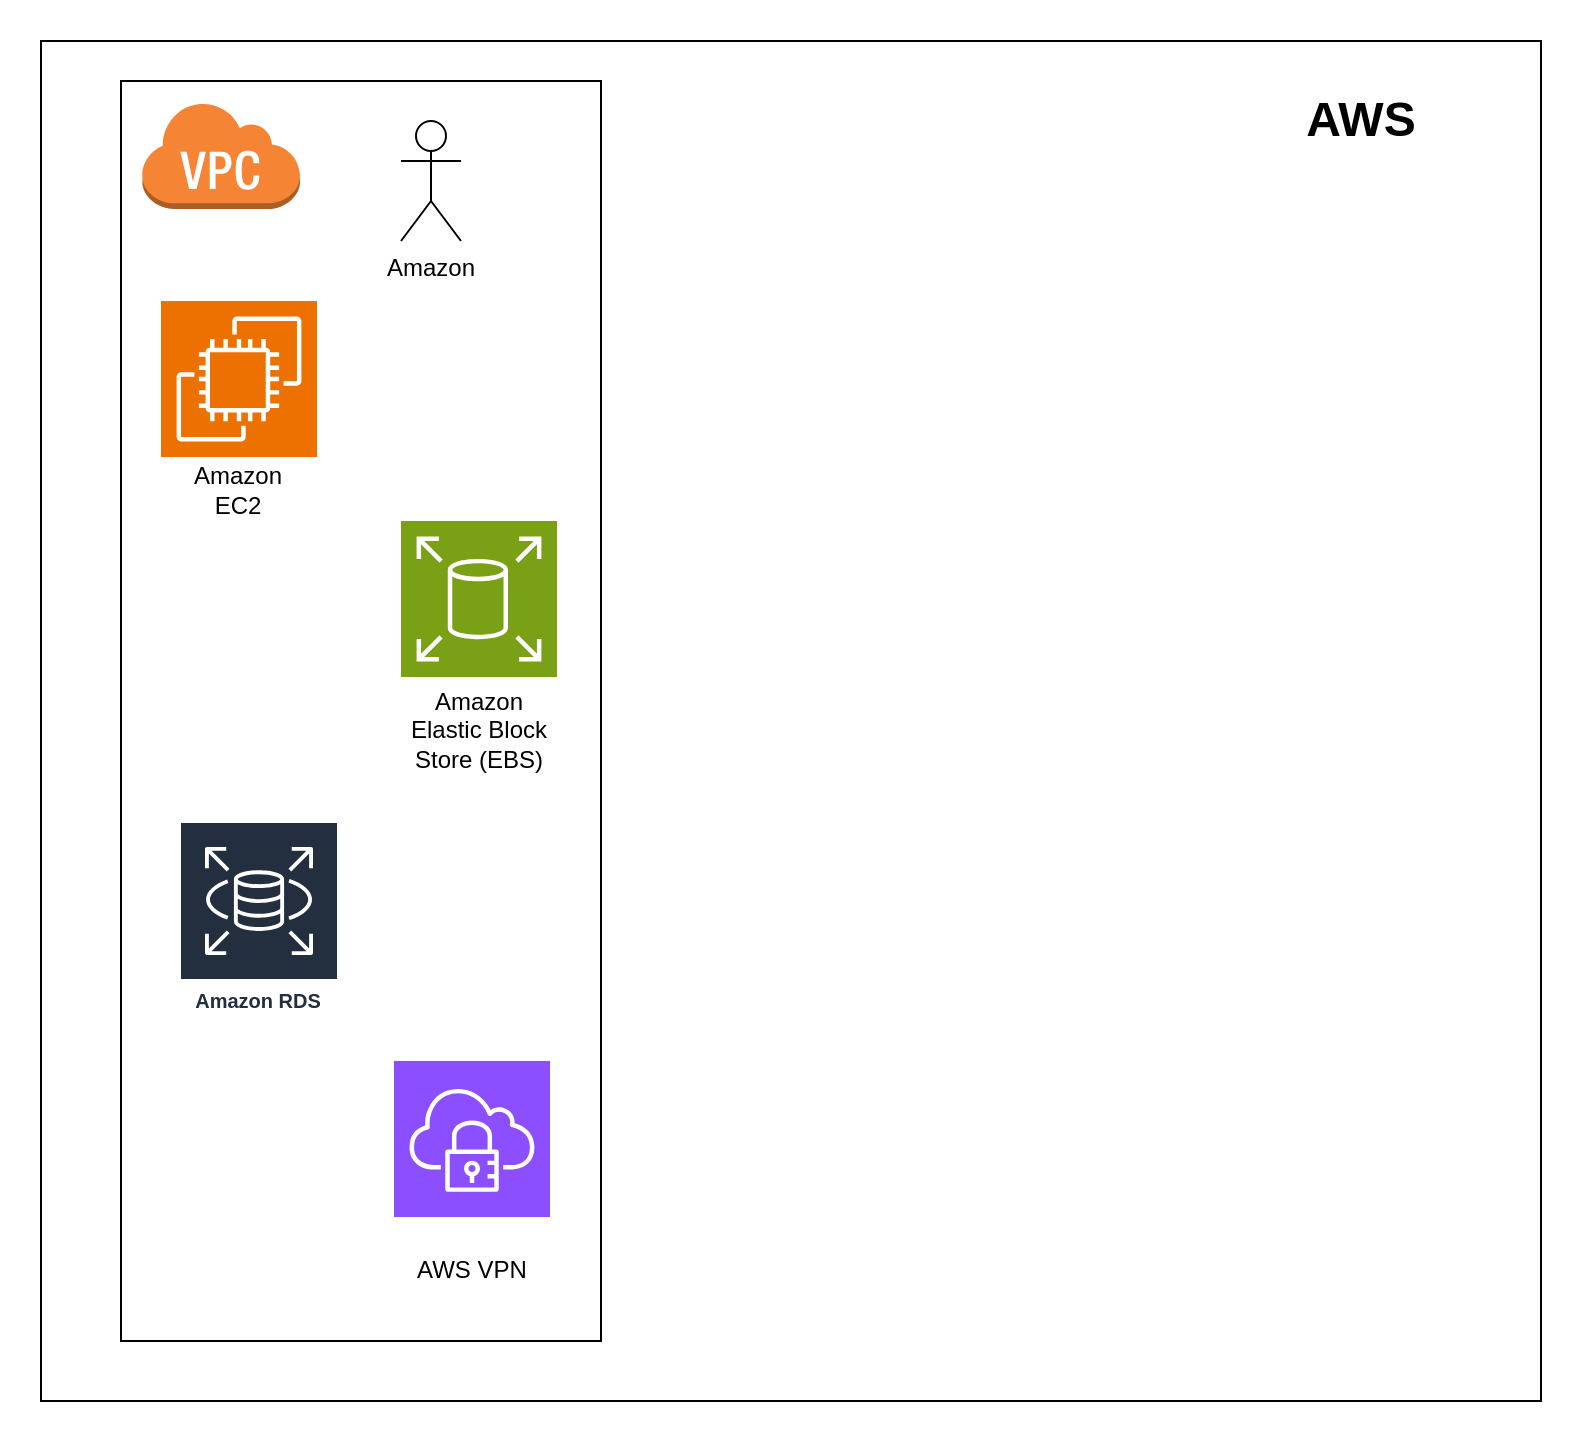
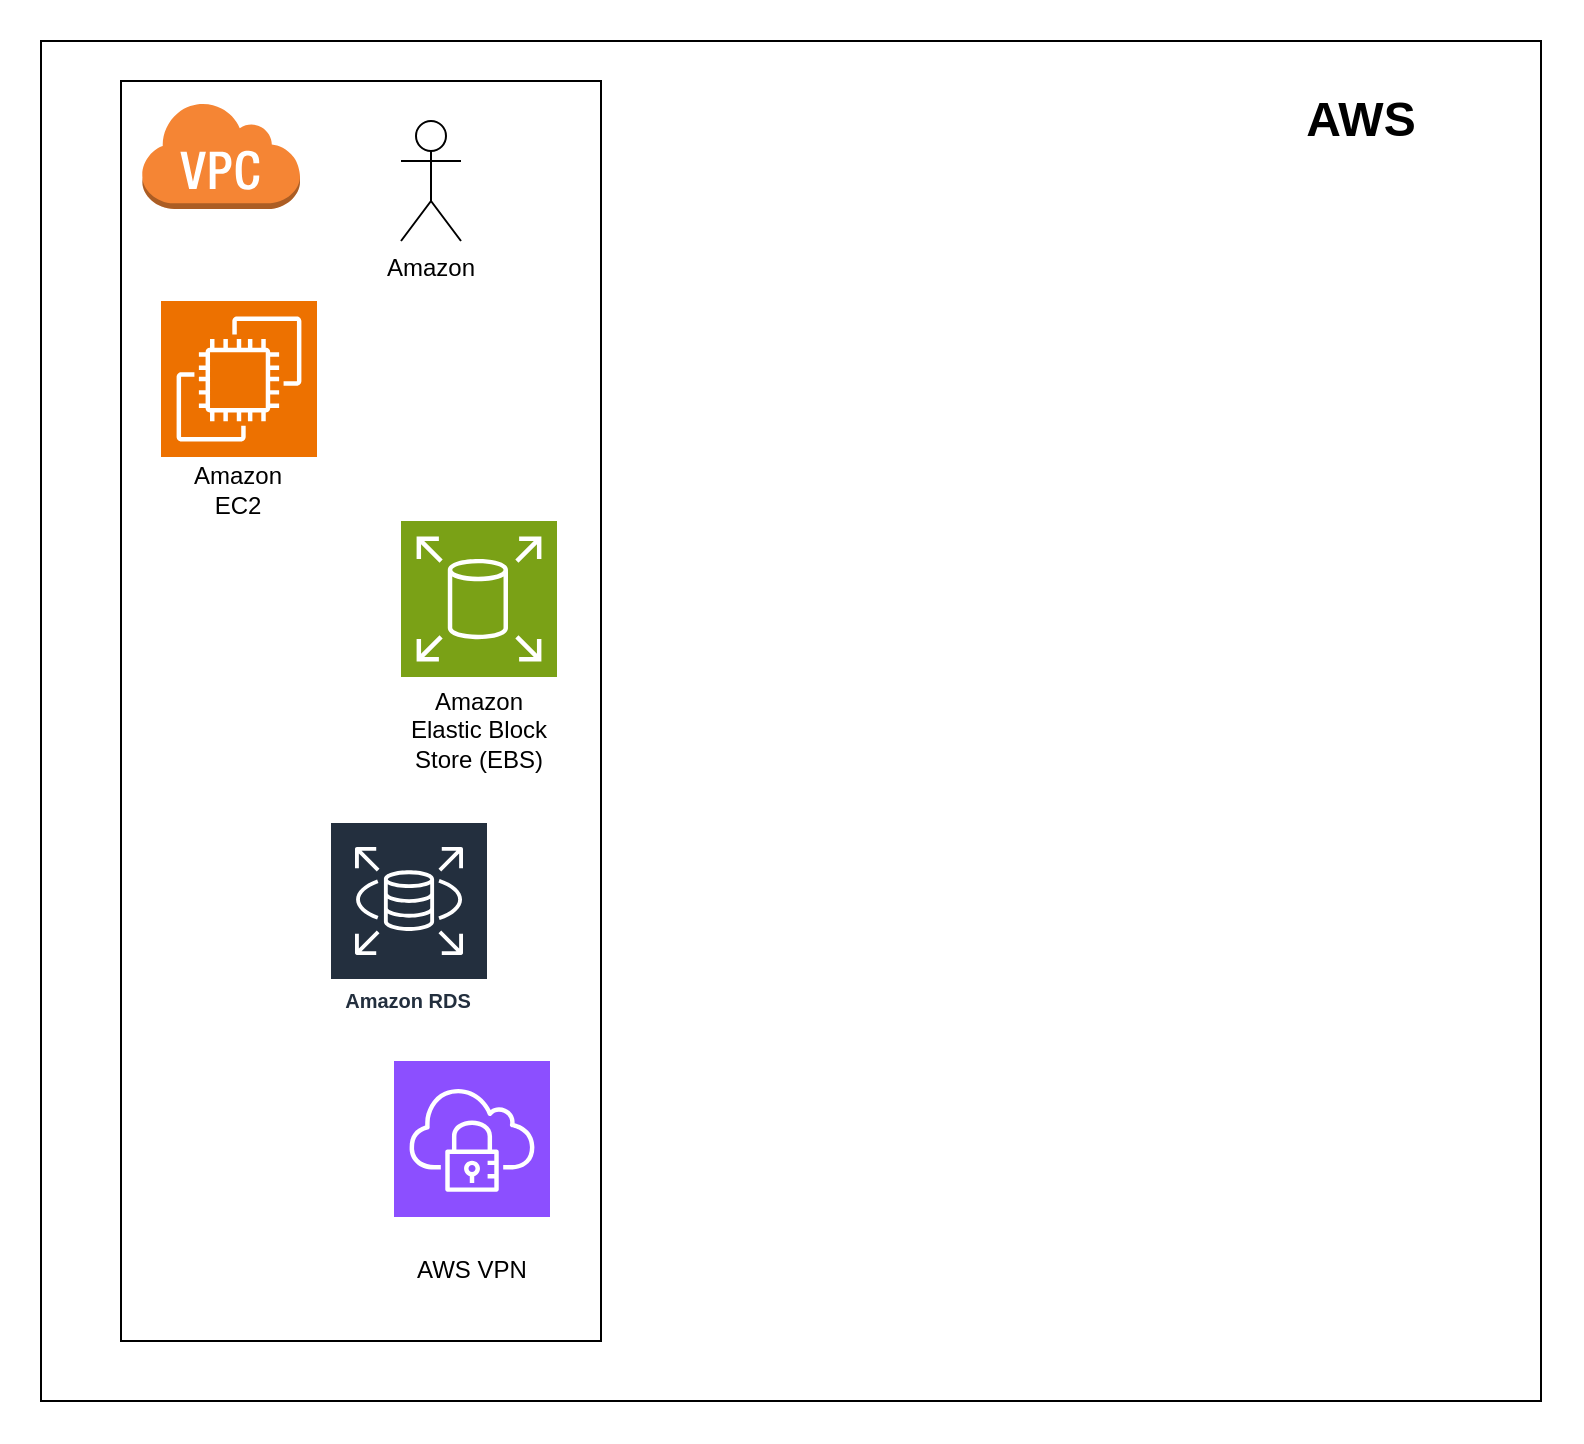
(259, 921) -> (409, 921)
